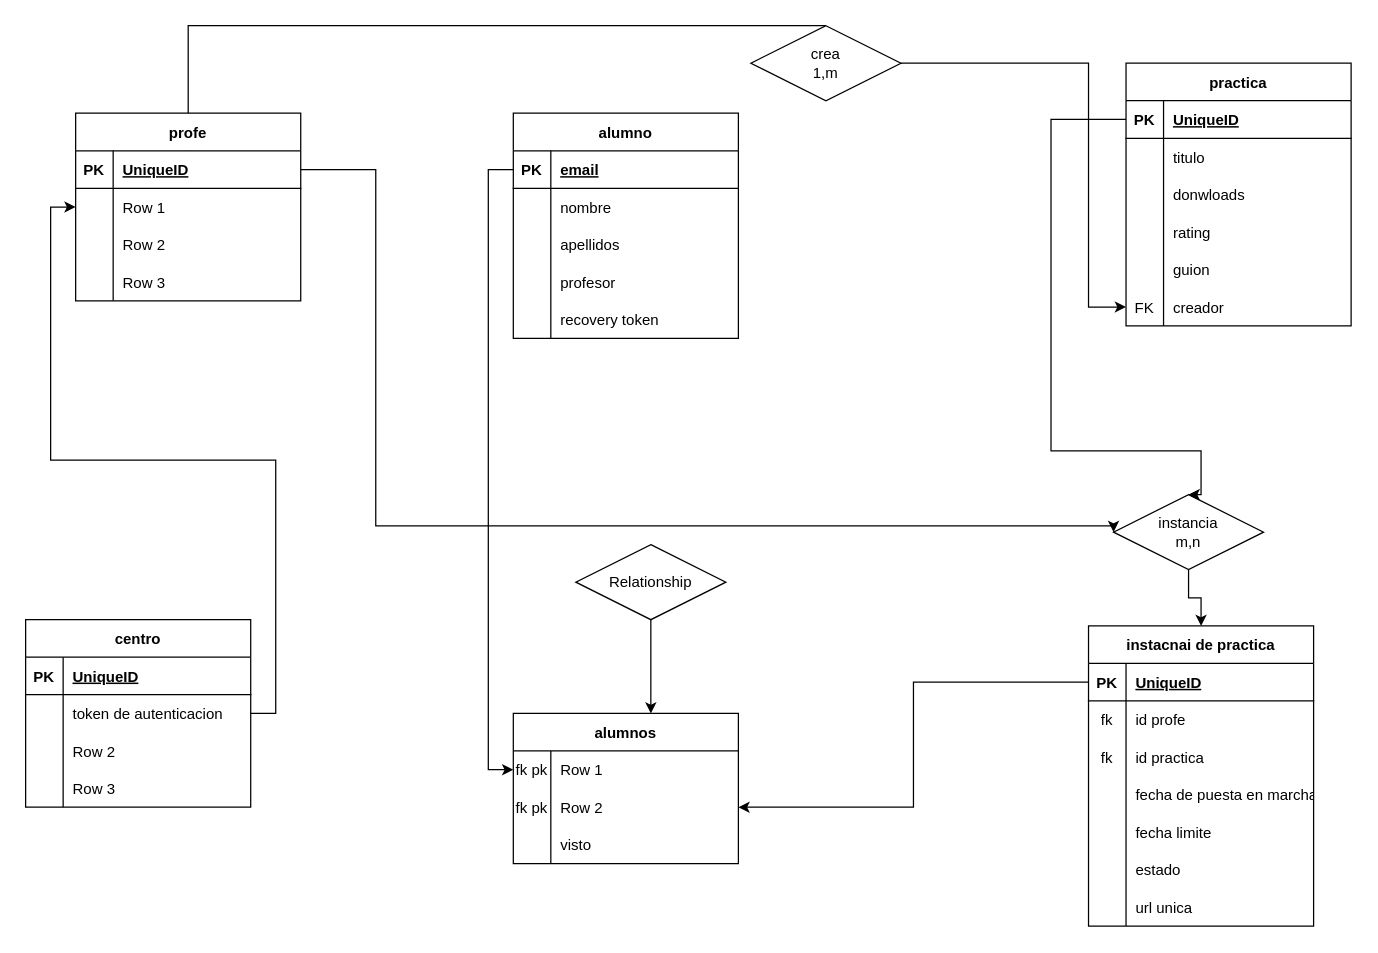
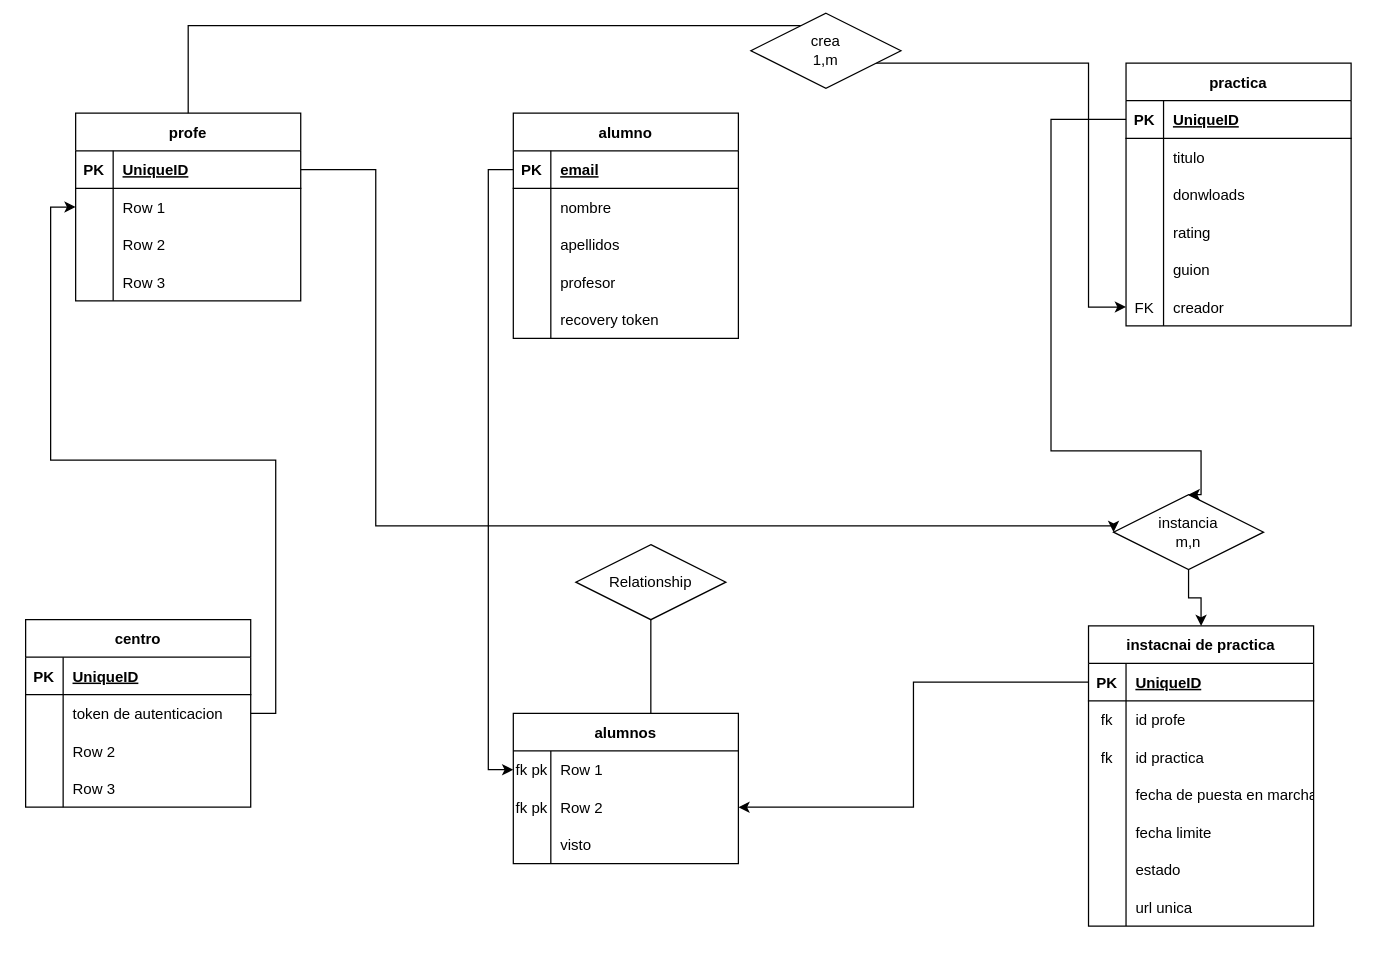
(826, 63) -> (826, 51)
(651, 703) -> (651, 707)
